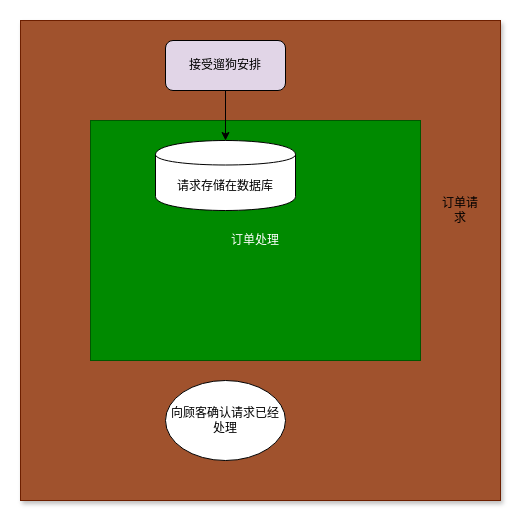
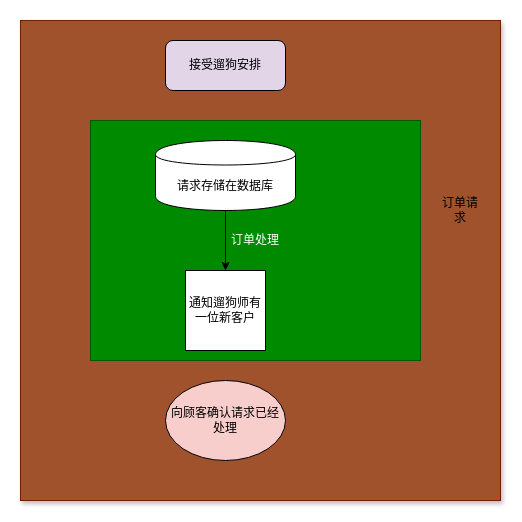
(226, 112) -> none
none -> (226, 237)
none -> (226, 311)
(226, 421) -> (226, 421)
